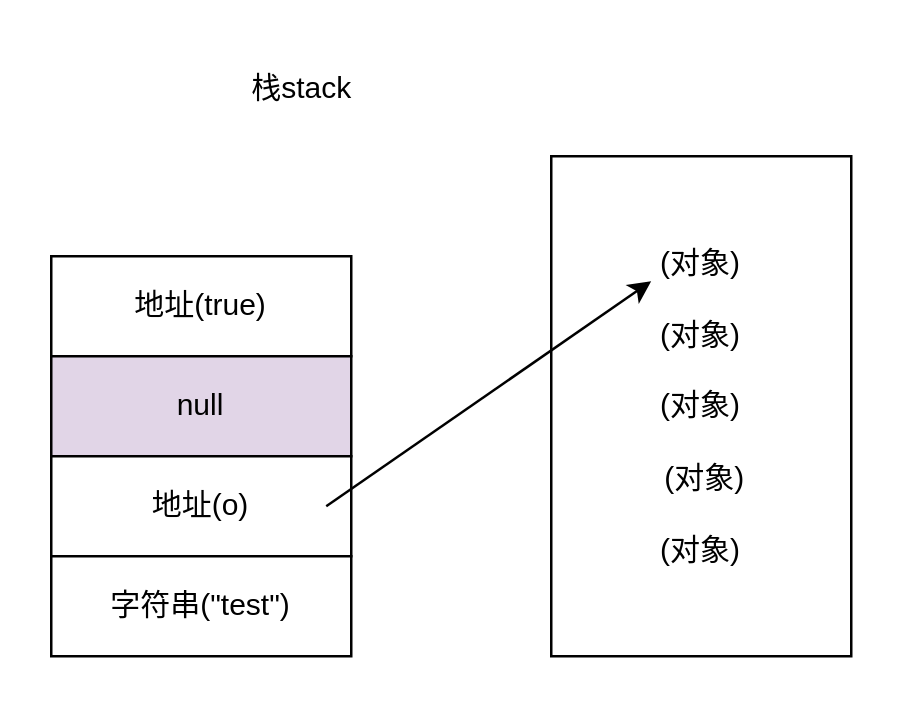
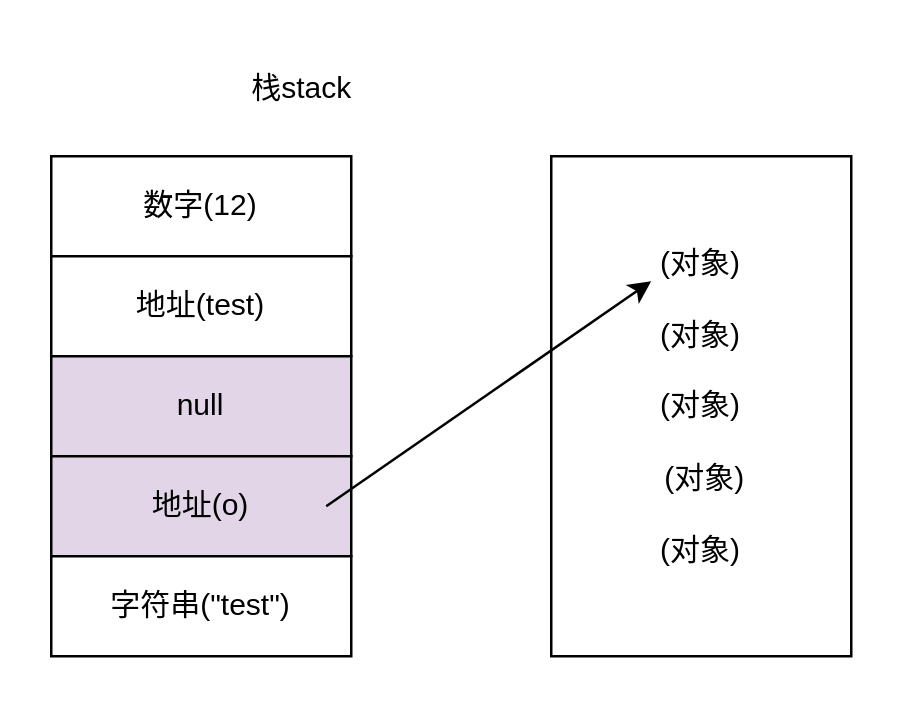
none -> (201, 206)
(201, 306) -> (201, 306)
(201, 506) -> (201, 506)
